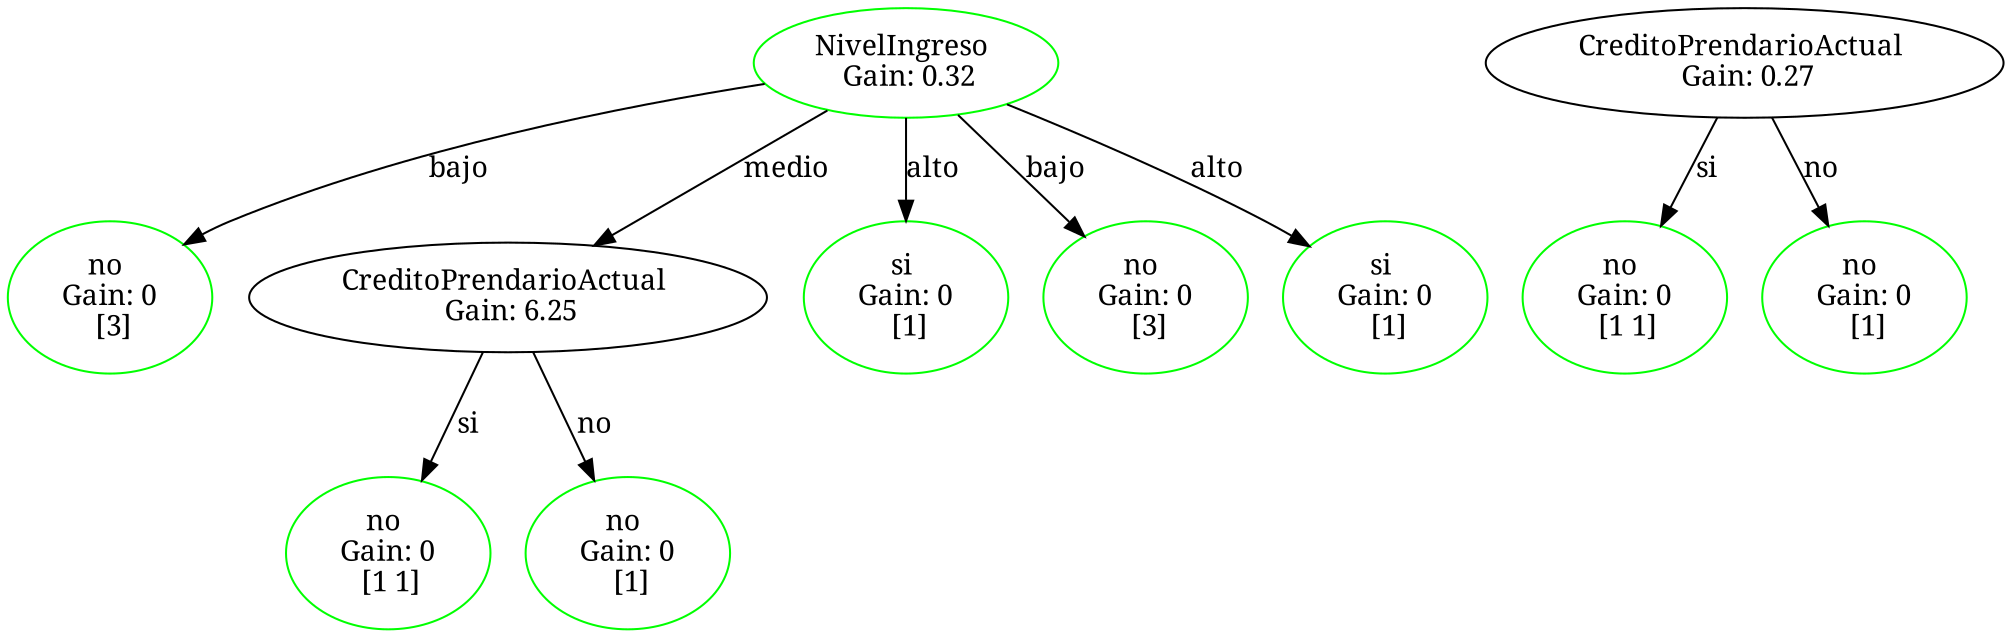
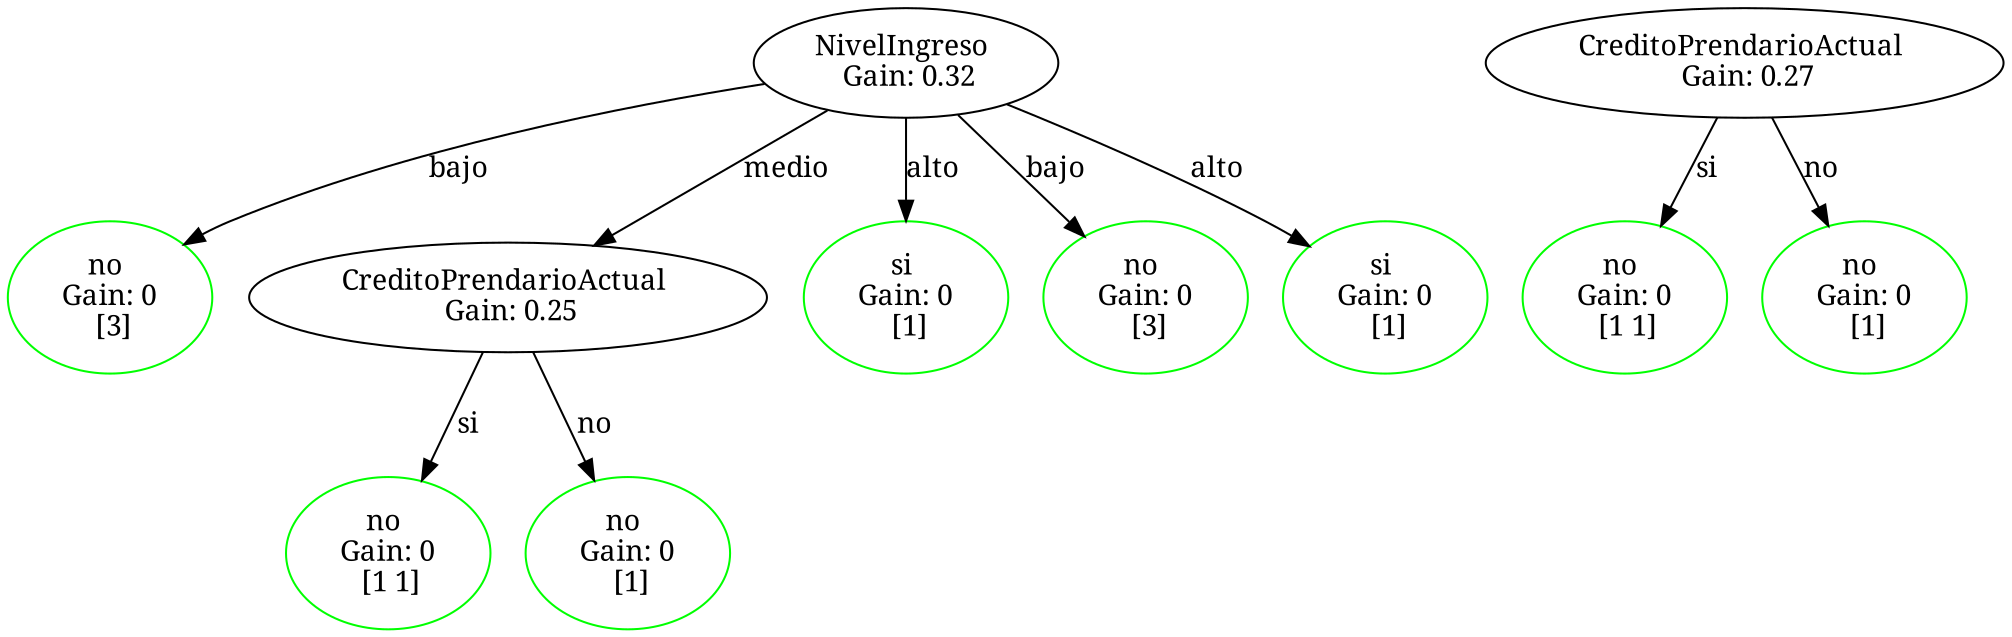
(906, 63) -> (906, 63)
(508, 297) -> (508, 297)
